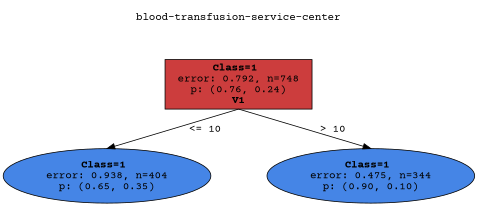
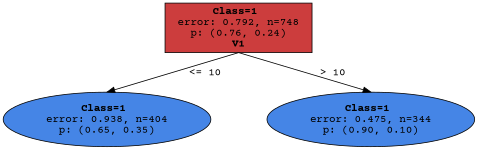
(239, 17) -> none
